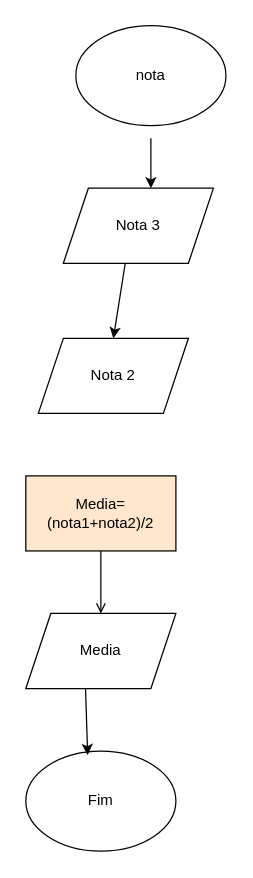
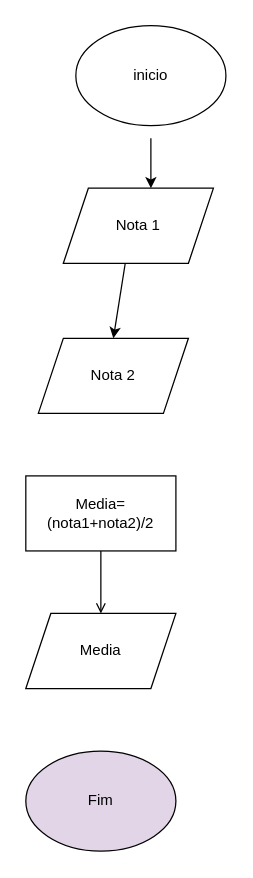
(151, 76) -> (151, 76)
(138, 226) -> (138, 226)
(101, 513) -> (101, 513)
(86, 718) -> none
(101, 801) -> (101, 801)
